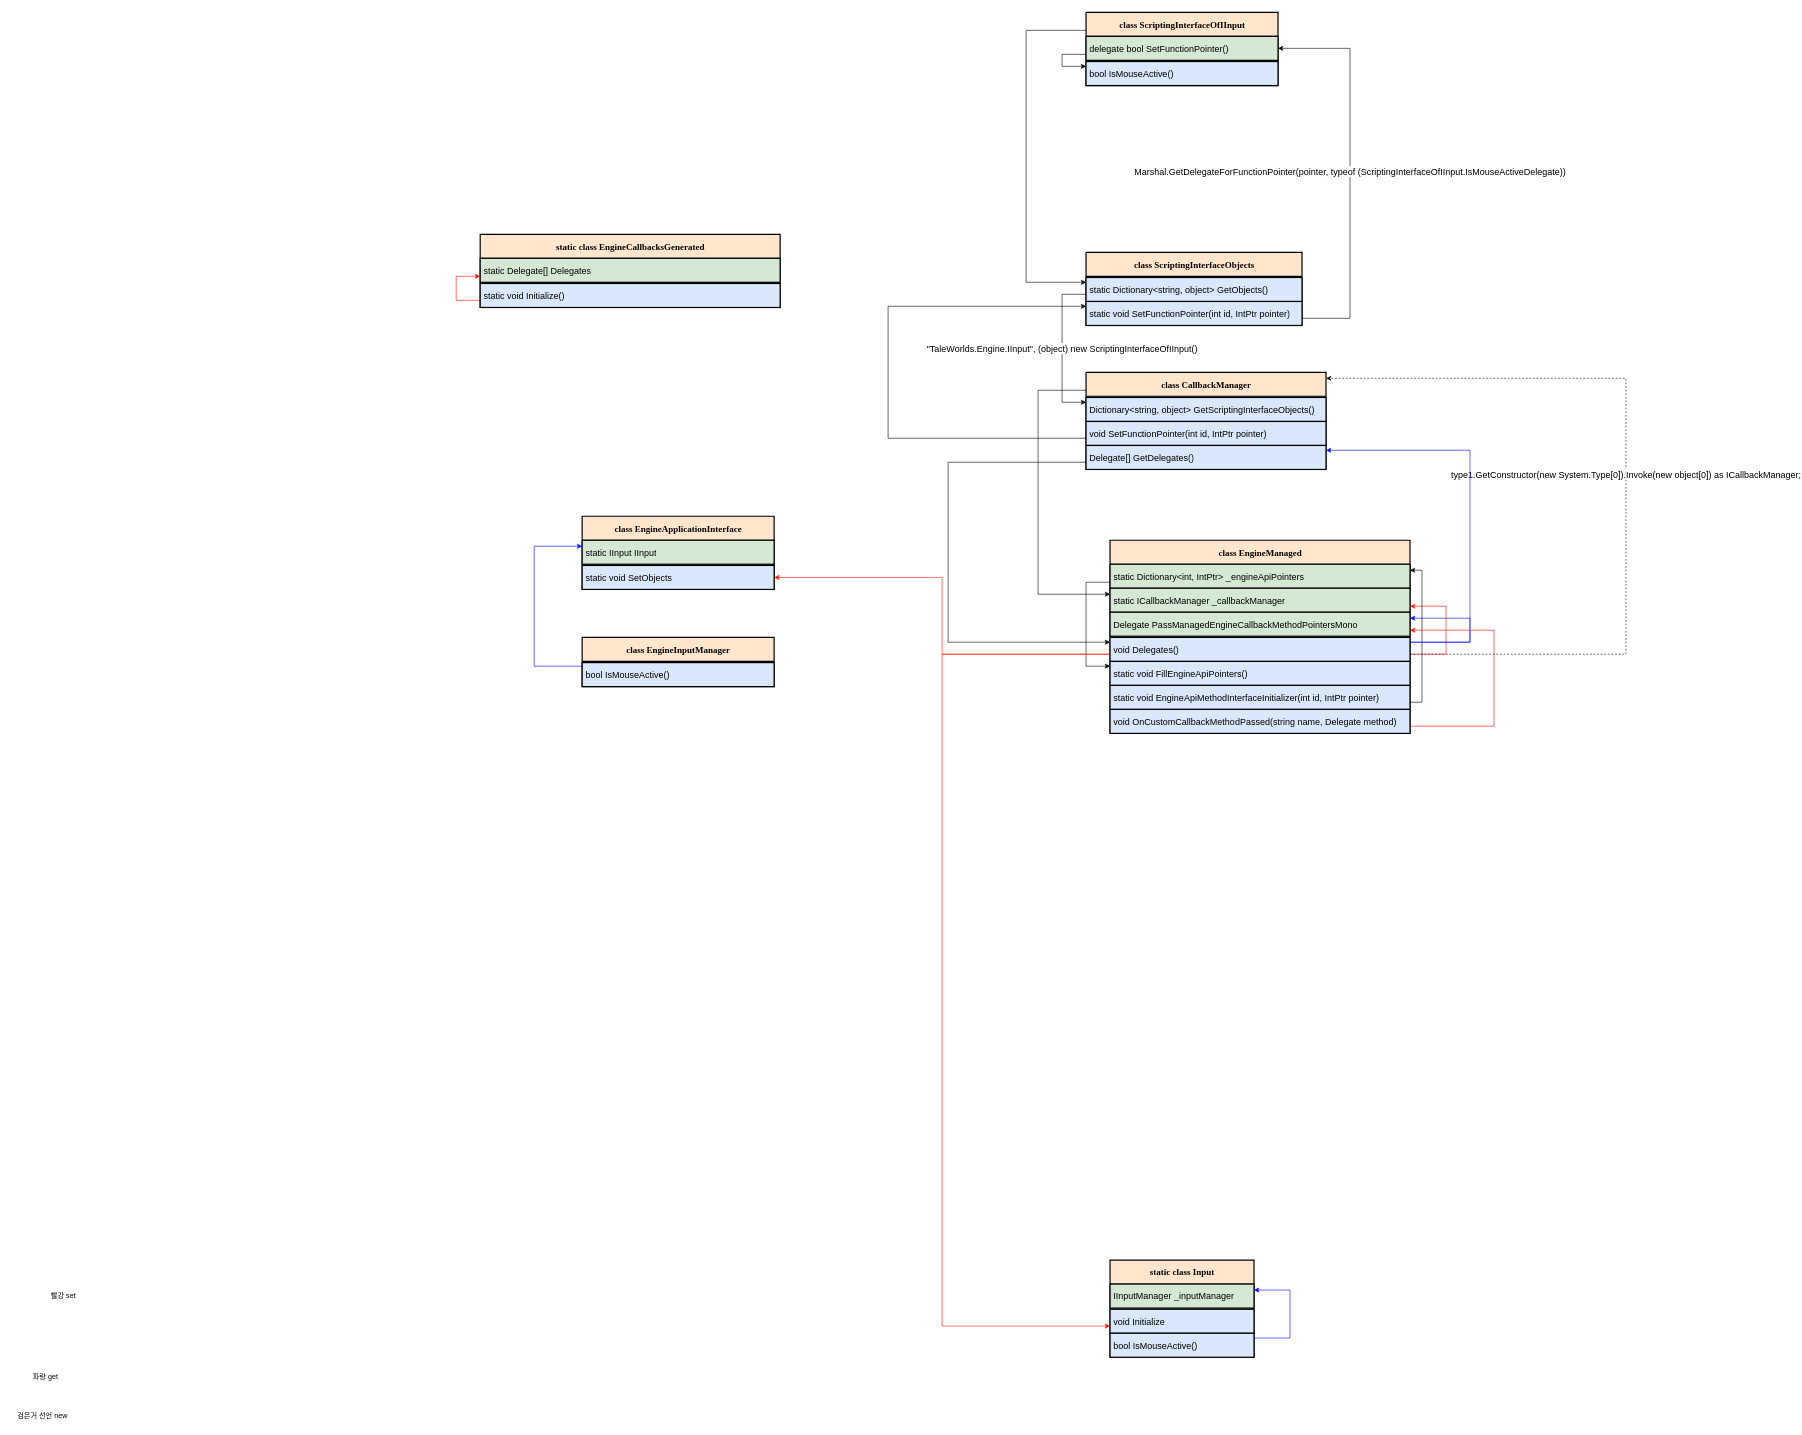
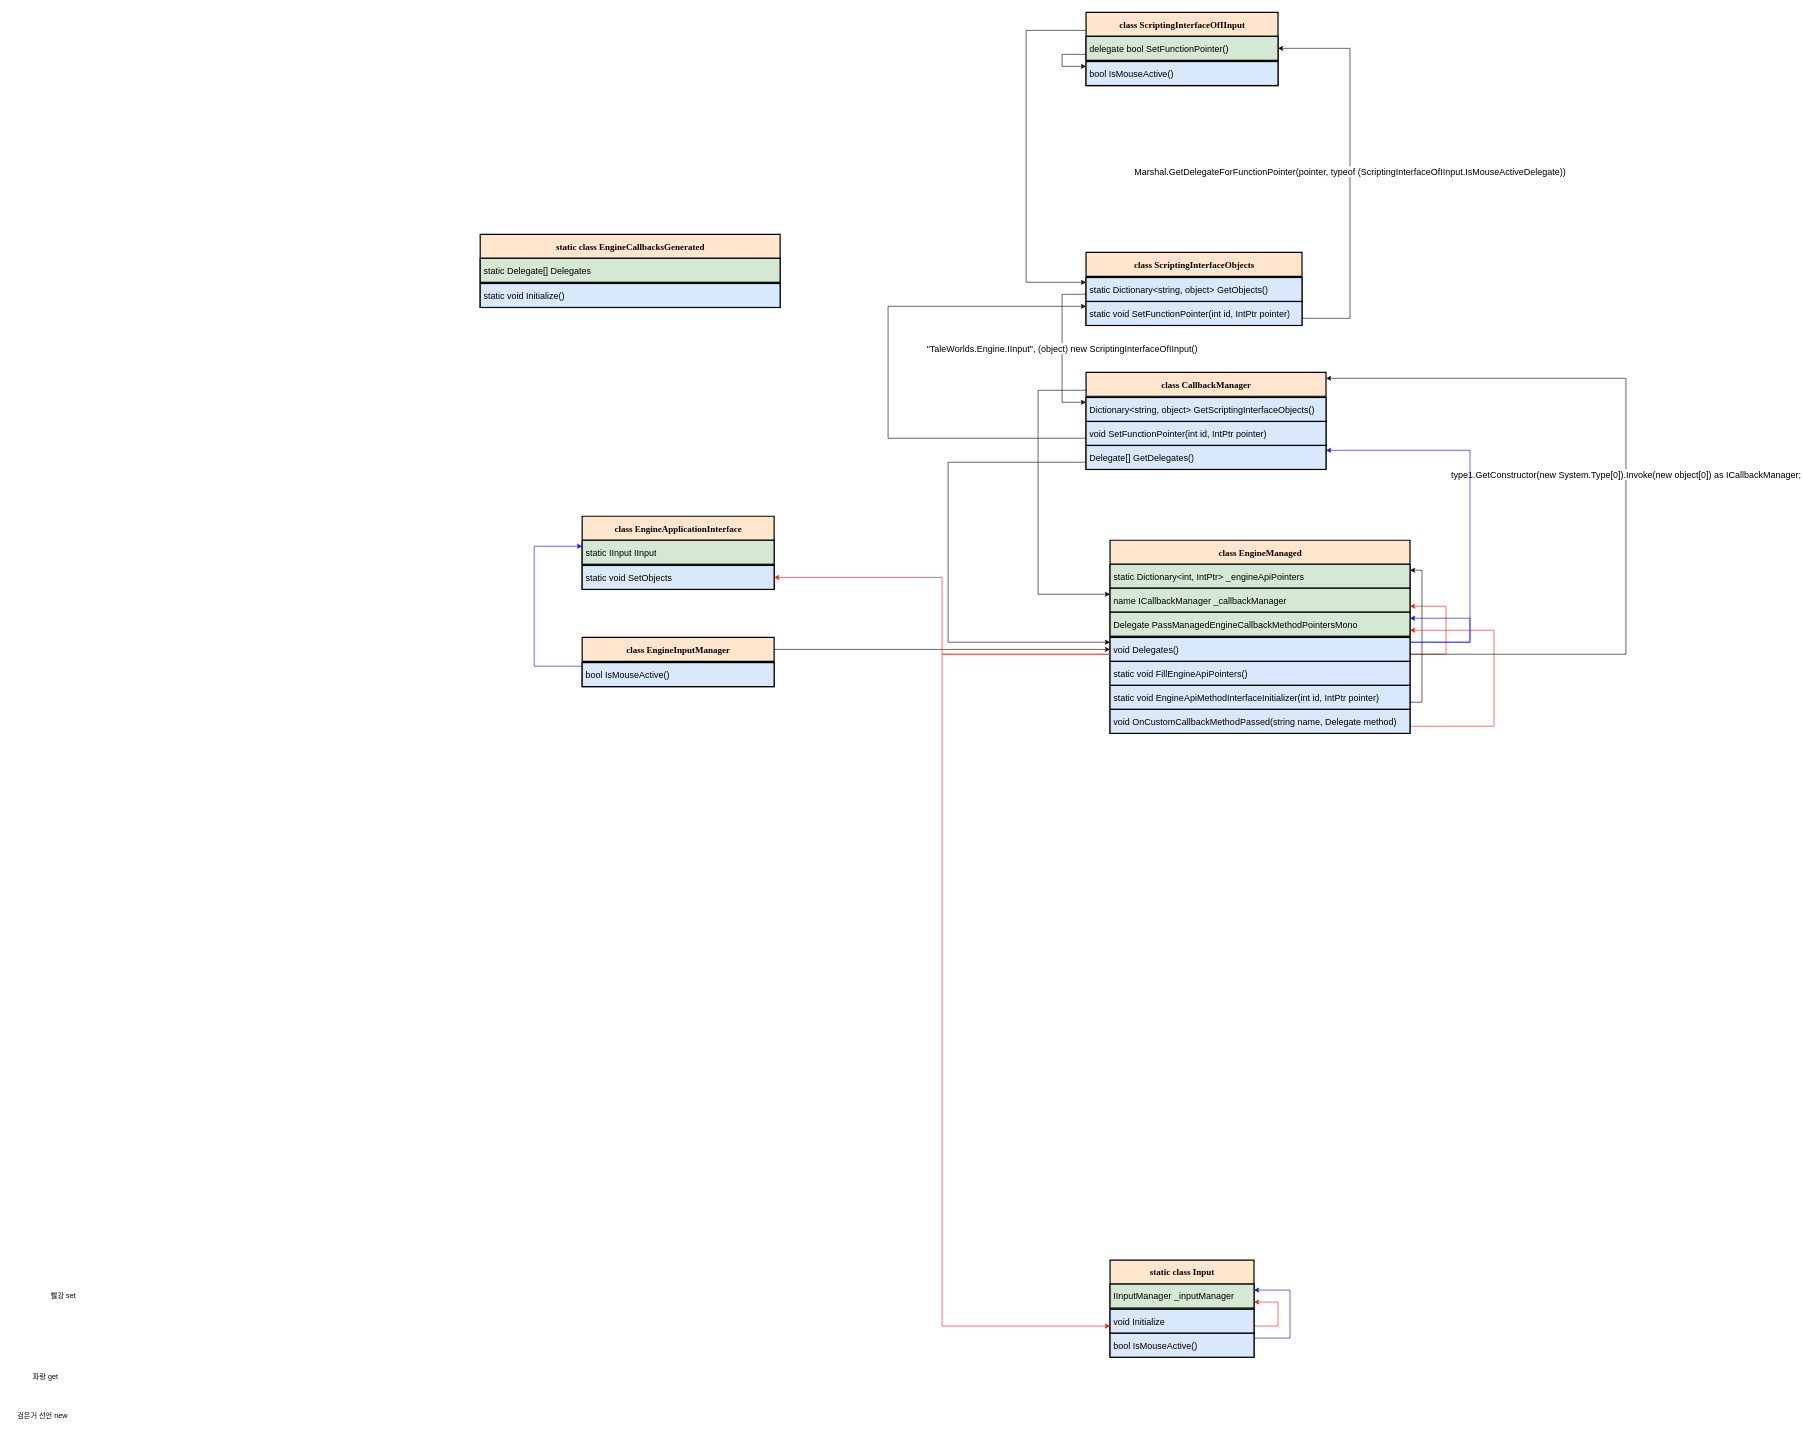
(456, 276) -> none
(1524, 378) -> (1524, 378)
(1086, 582) -> none
(1207, 600) -> (1203, 600)
none -> (940, 650)
none -> (1278, 1302)
